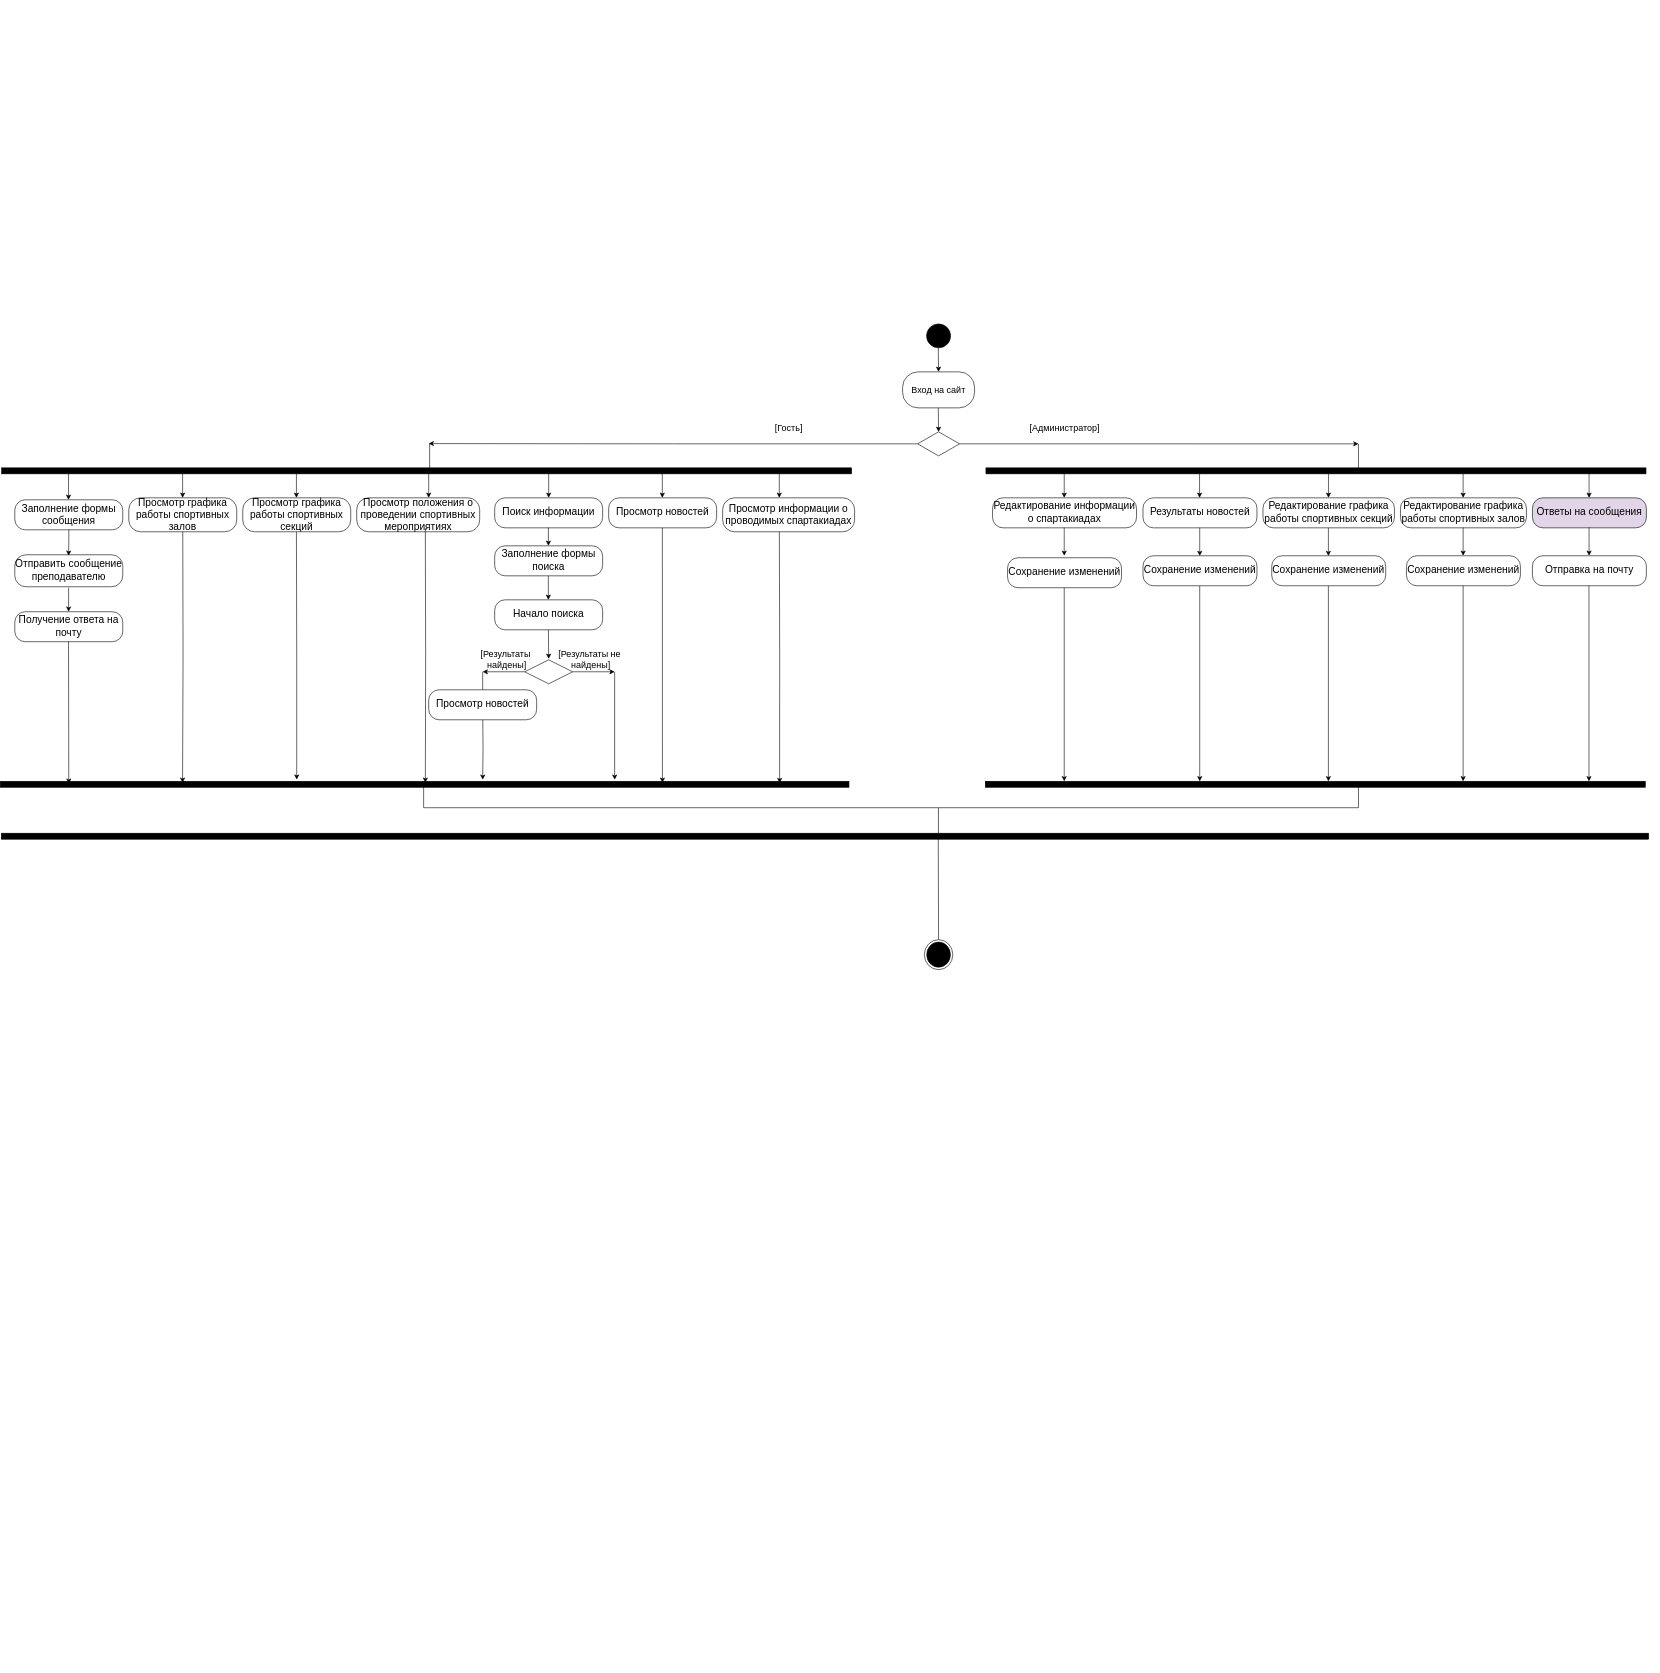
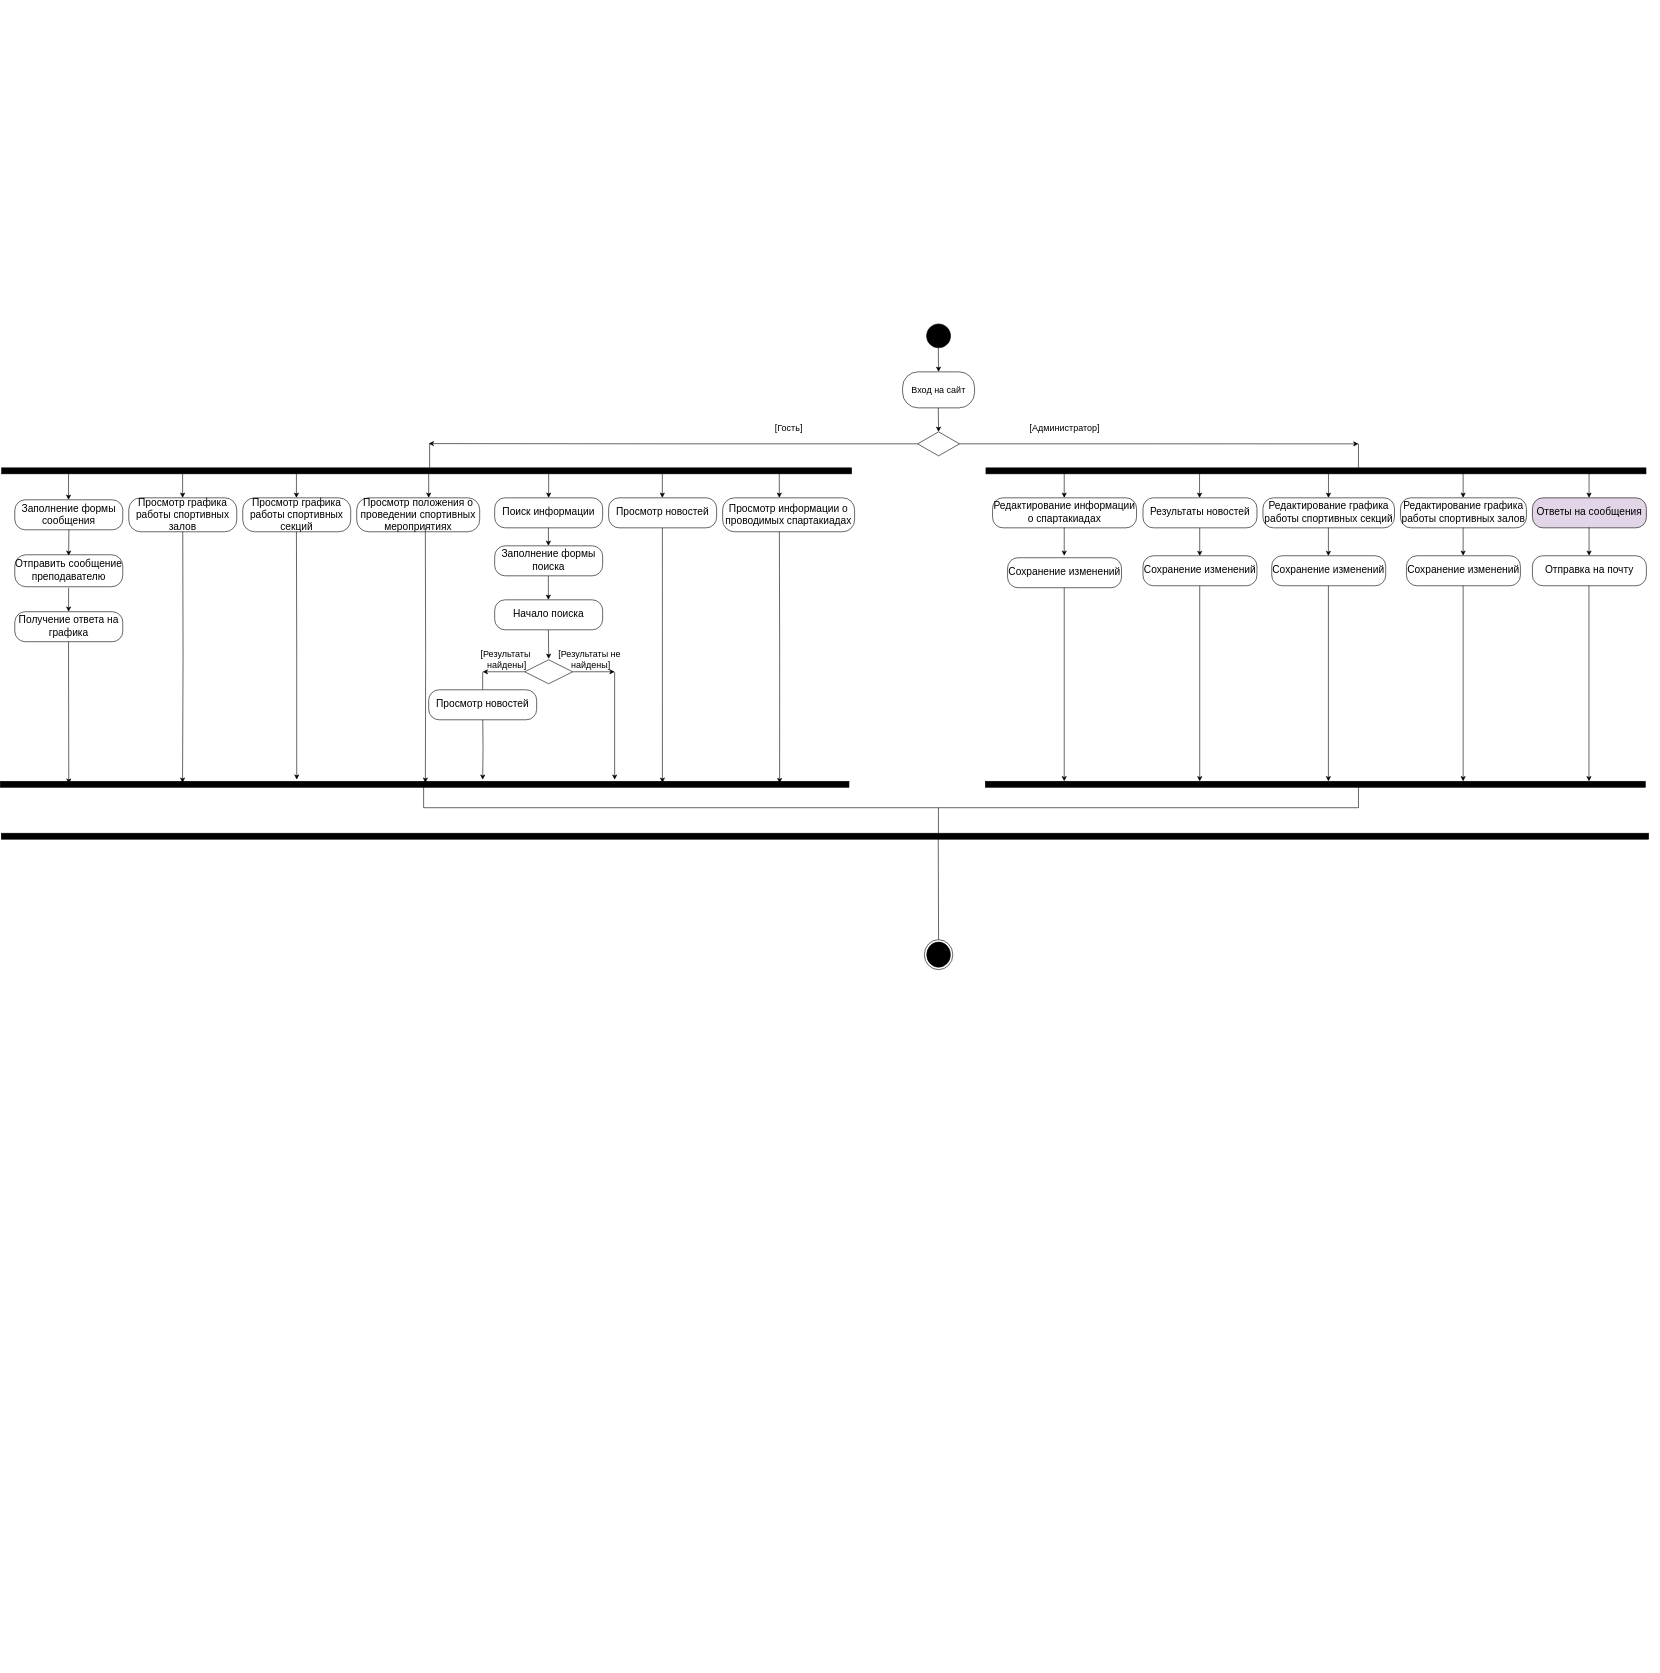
(69, 627) -> (69, 627)
